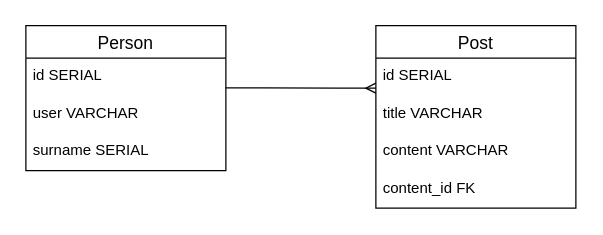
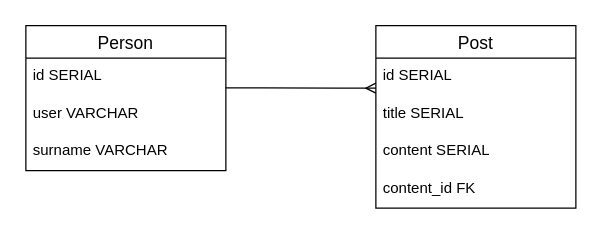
(432, 113) -> (428, 113)
(90, 151) -> (94, 151)
(444, 151) -> (440, 151)
